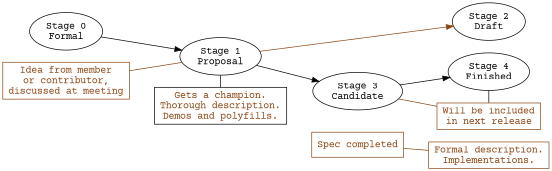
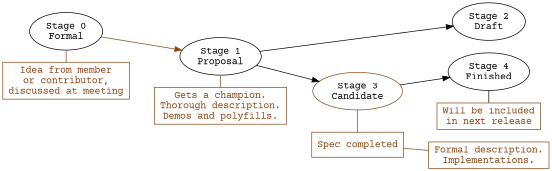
(353, 39) -> (353, 39)
(138, 43) -> (138, 43)
(156, 67) -> (66, 56)
(221, 81) -> (221, 81)
(358, 91) -> (358, 91)
(418, 103) -> (358, 121)
(221, 106) -> (221, 106)
